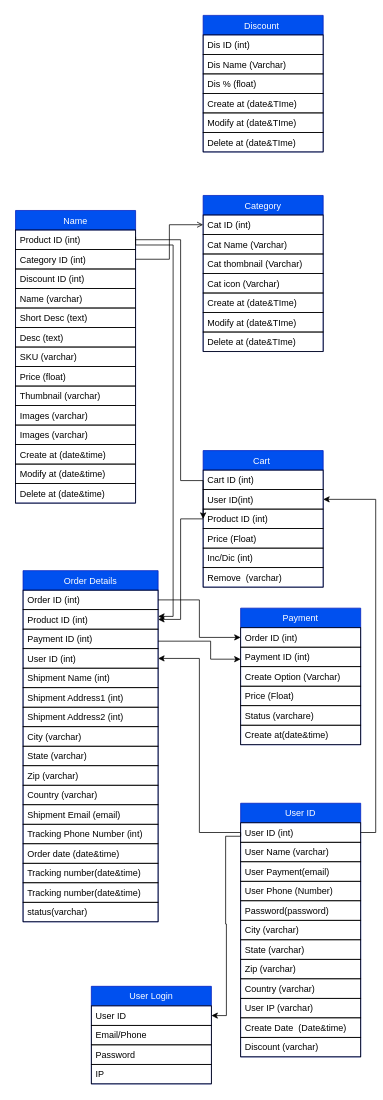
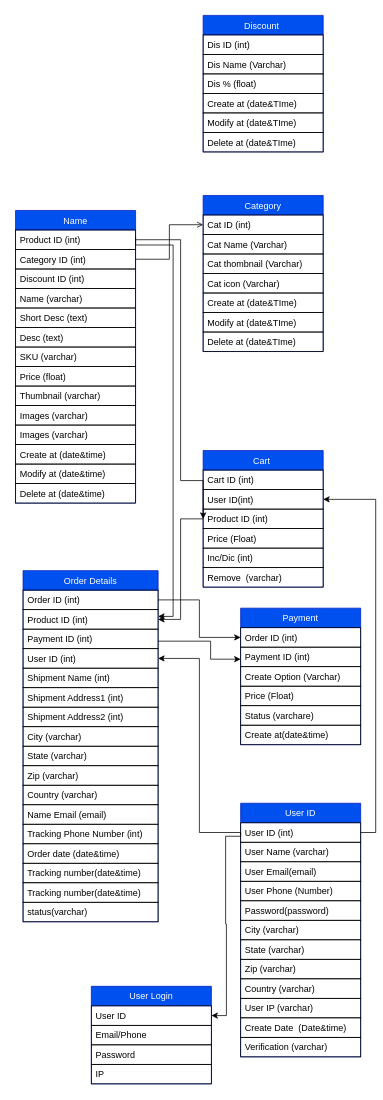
(74, 815) -> (65, 815)
(289, 872) -> (281, 872)
(288, 1047) -> (295, 1047)
